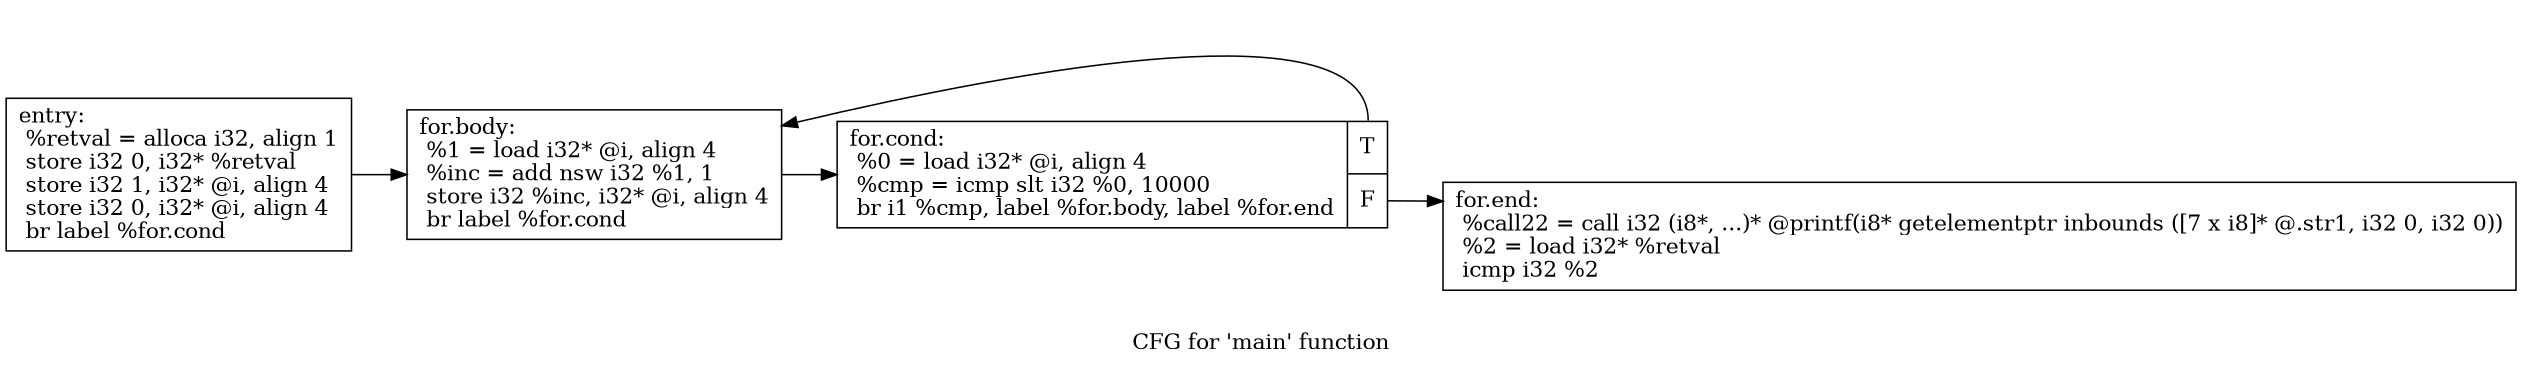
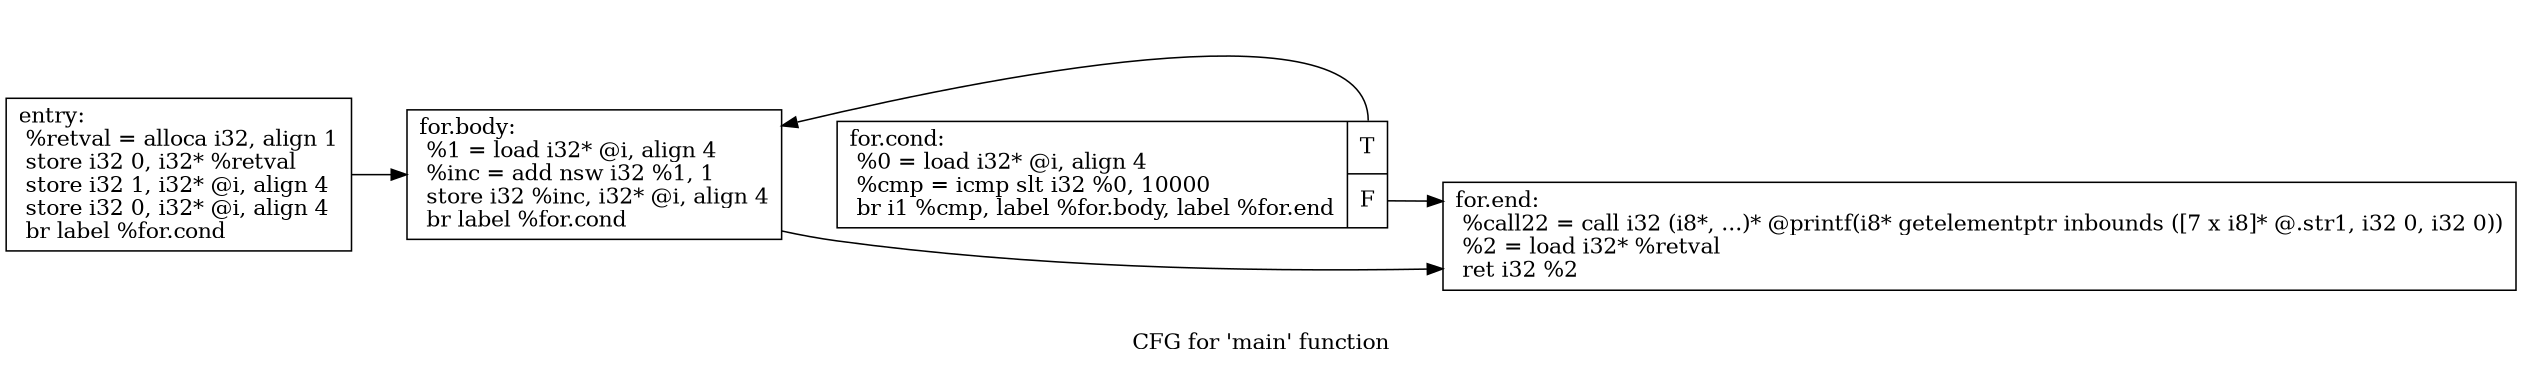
(801, 175) -> (1103, 264)
(1528, 270) -> (1517, 270)
